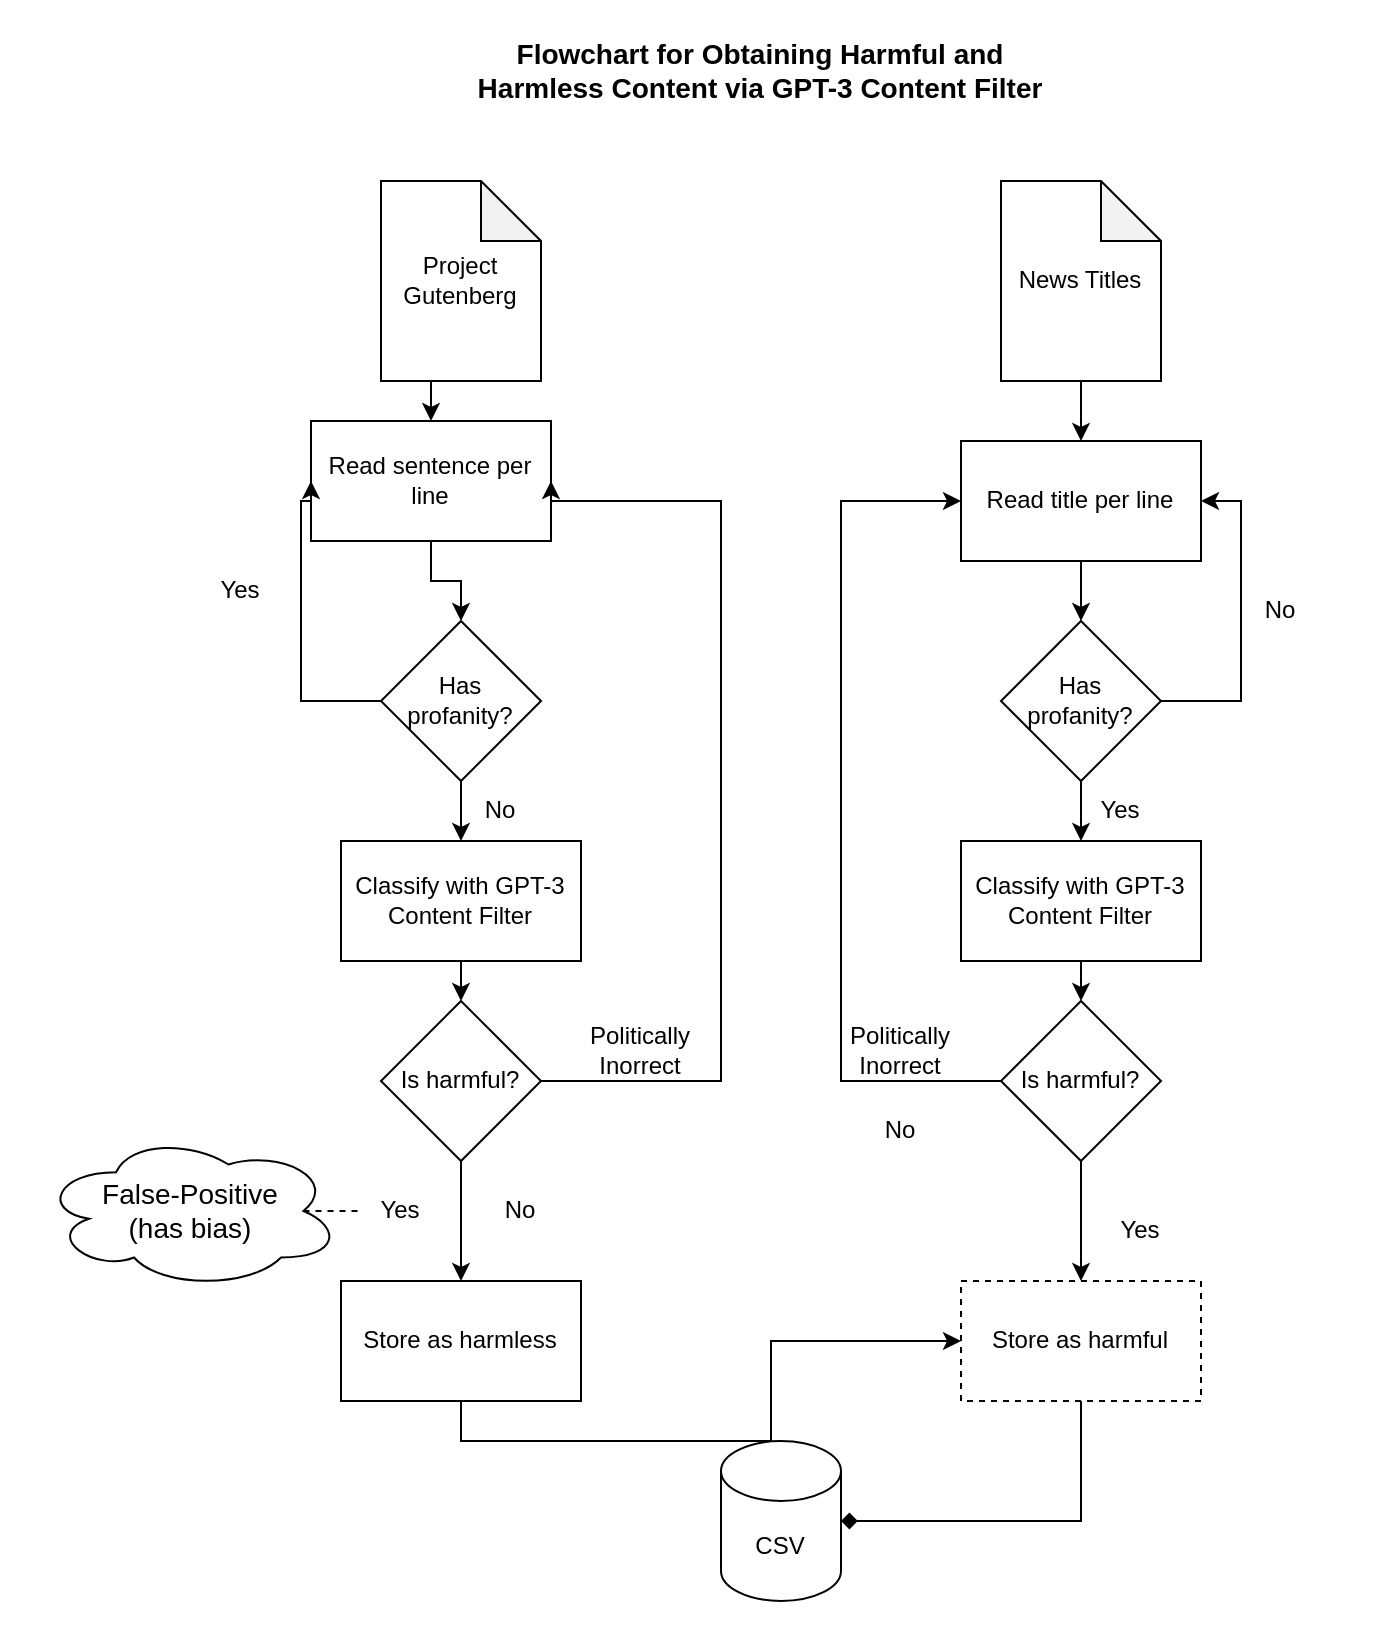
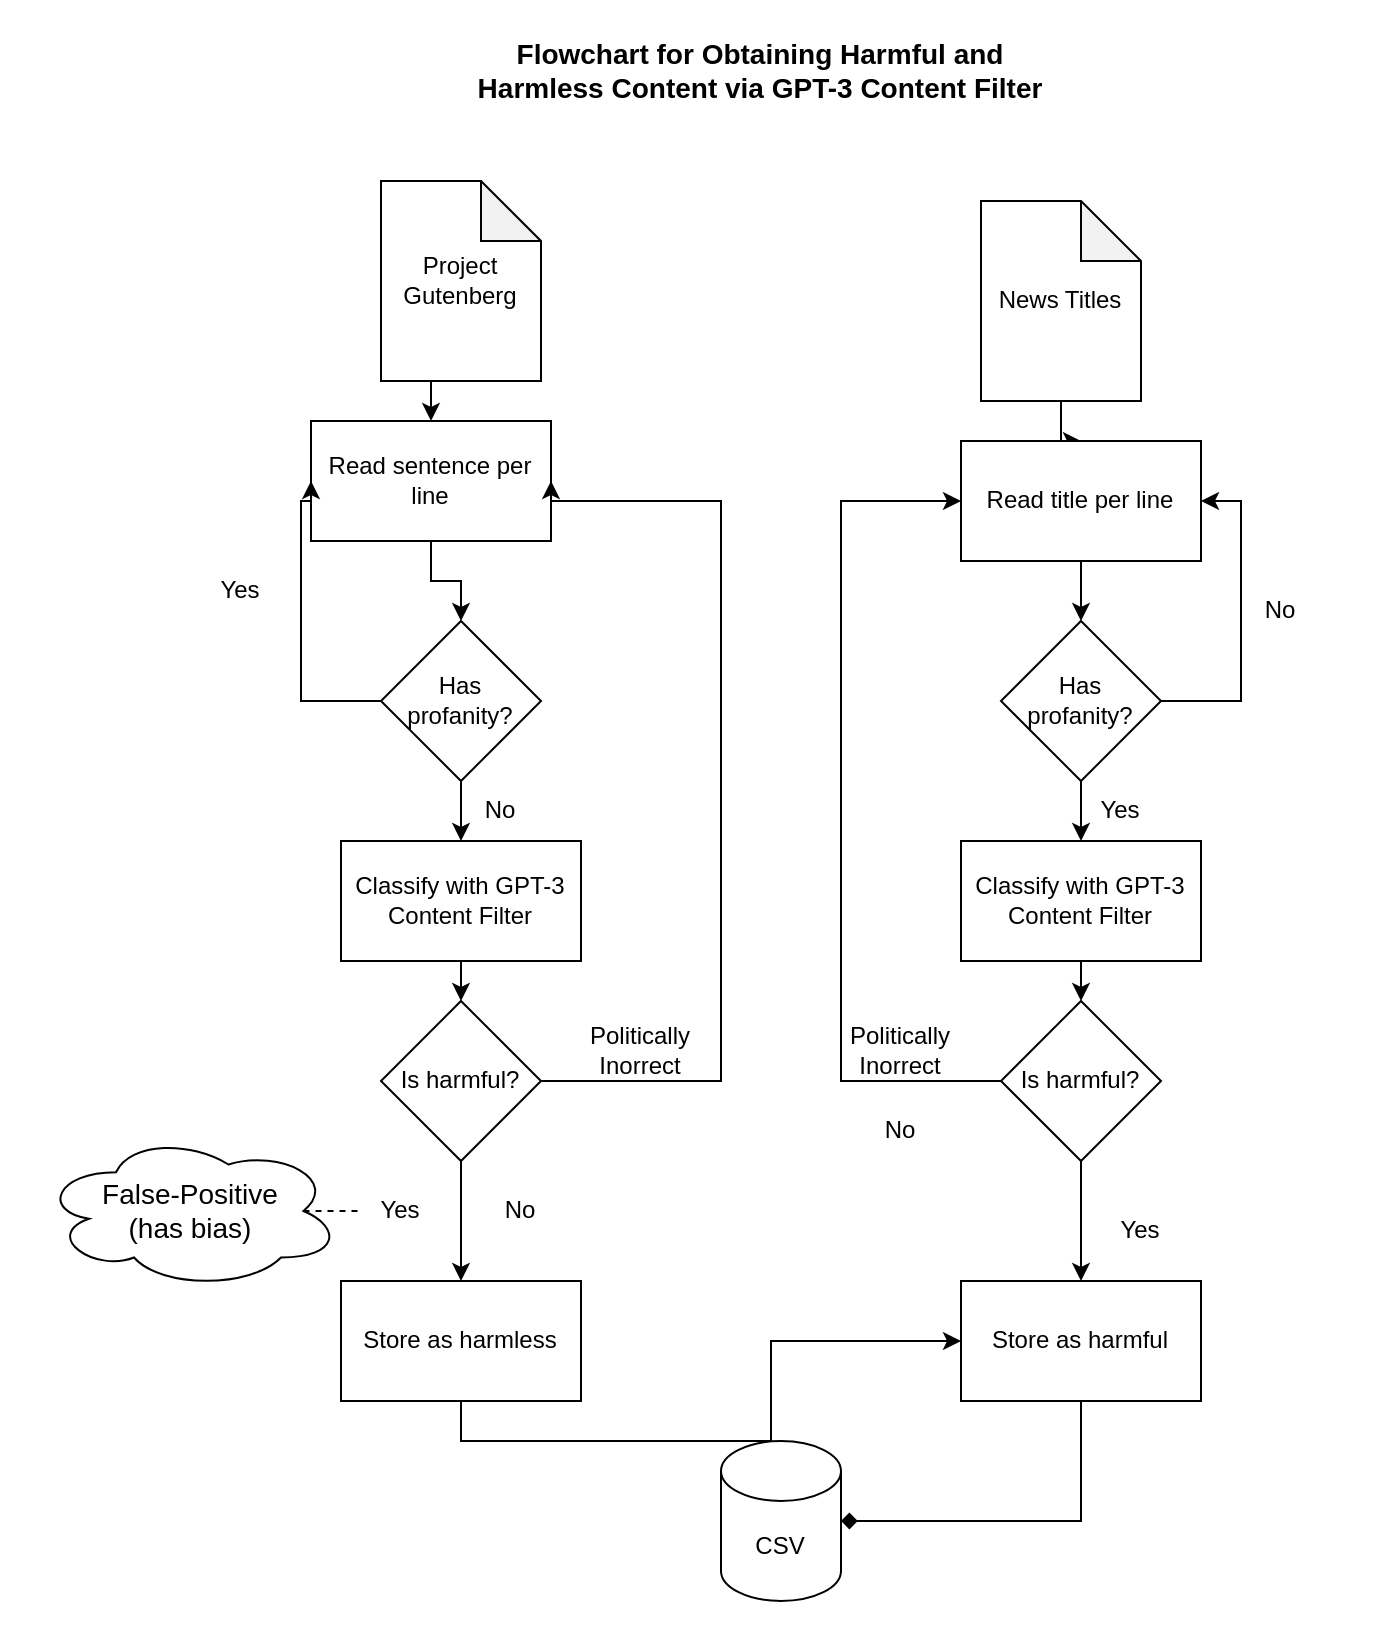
(1081, 281) -> (1061, 301)
(1081, 1341) -> (1081, 1341)
